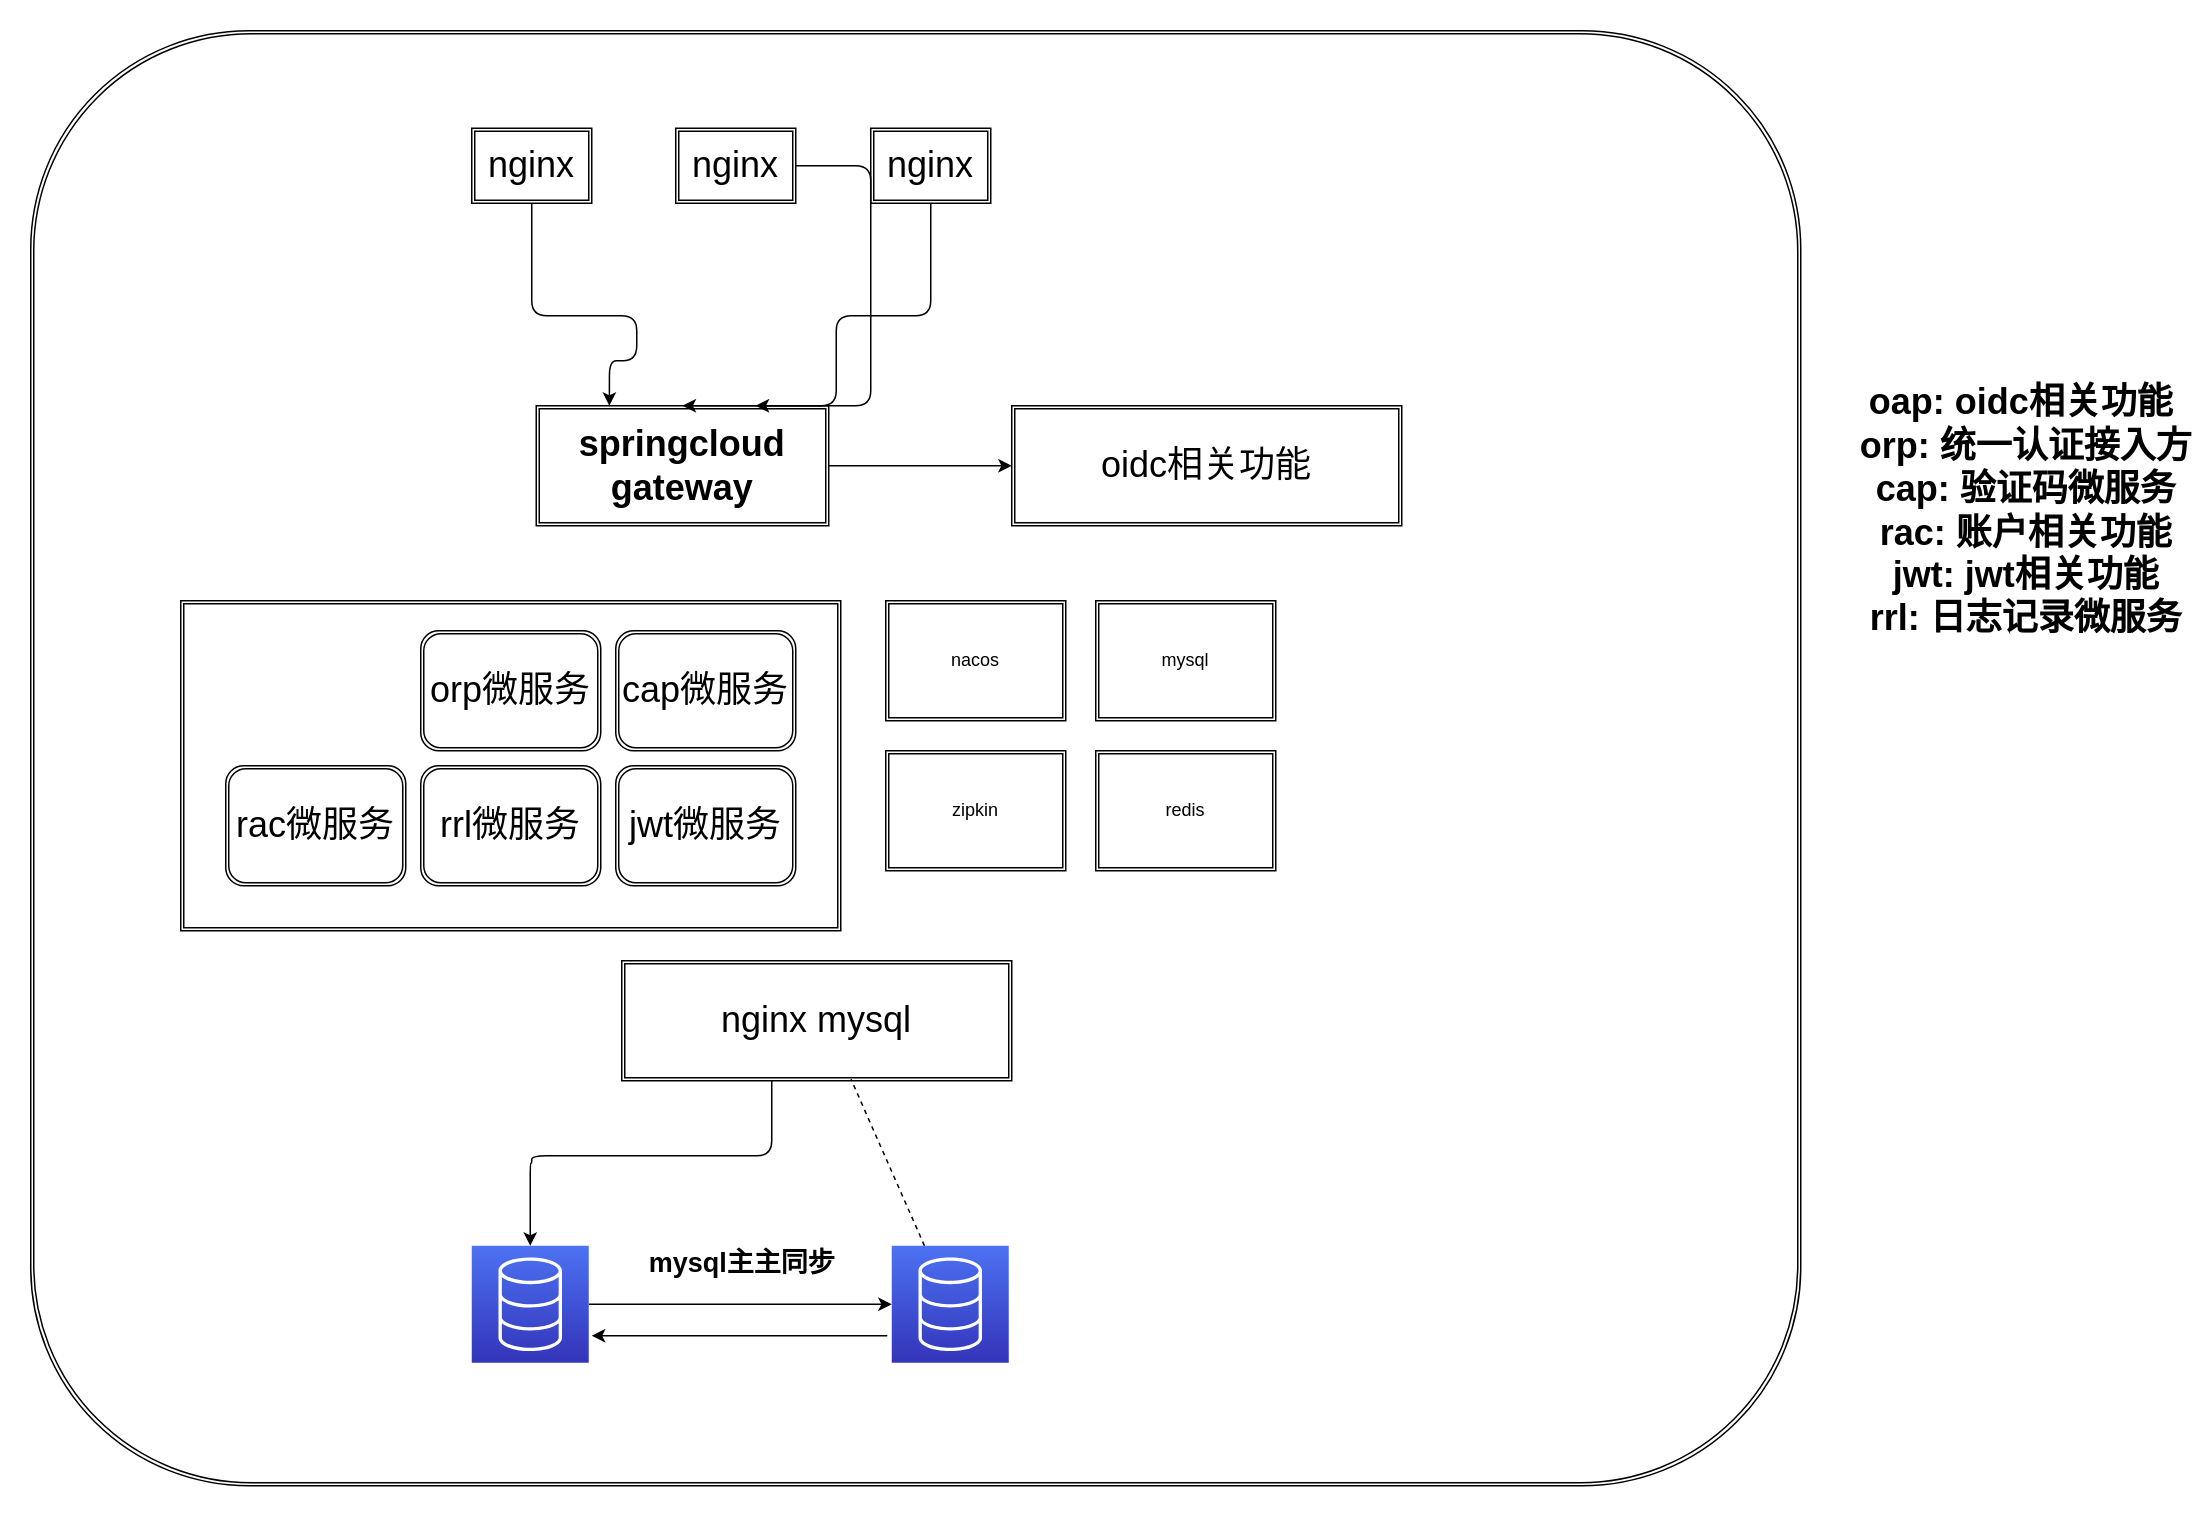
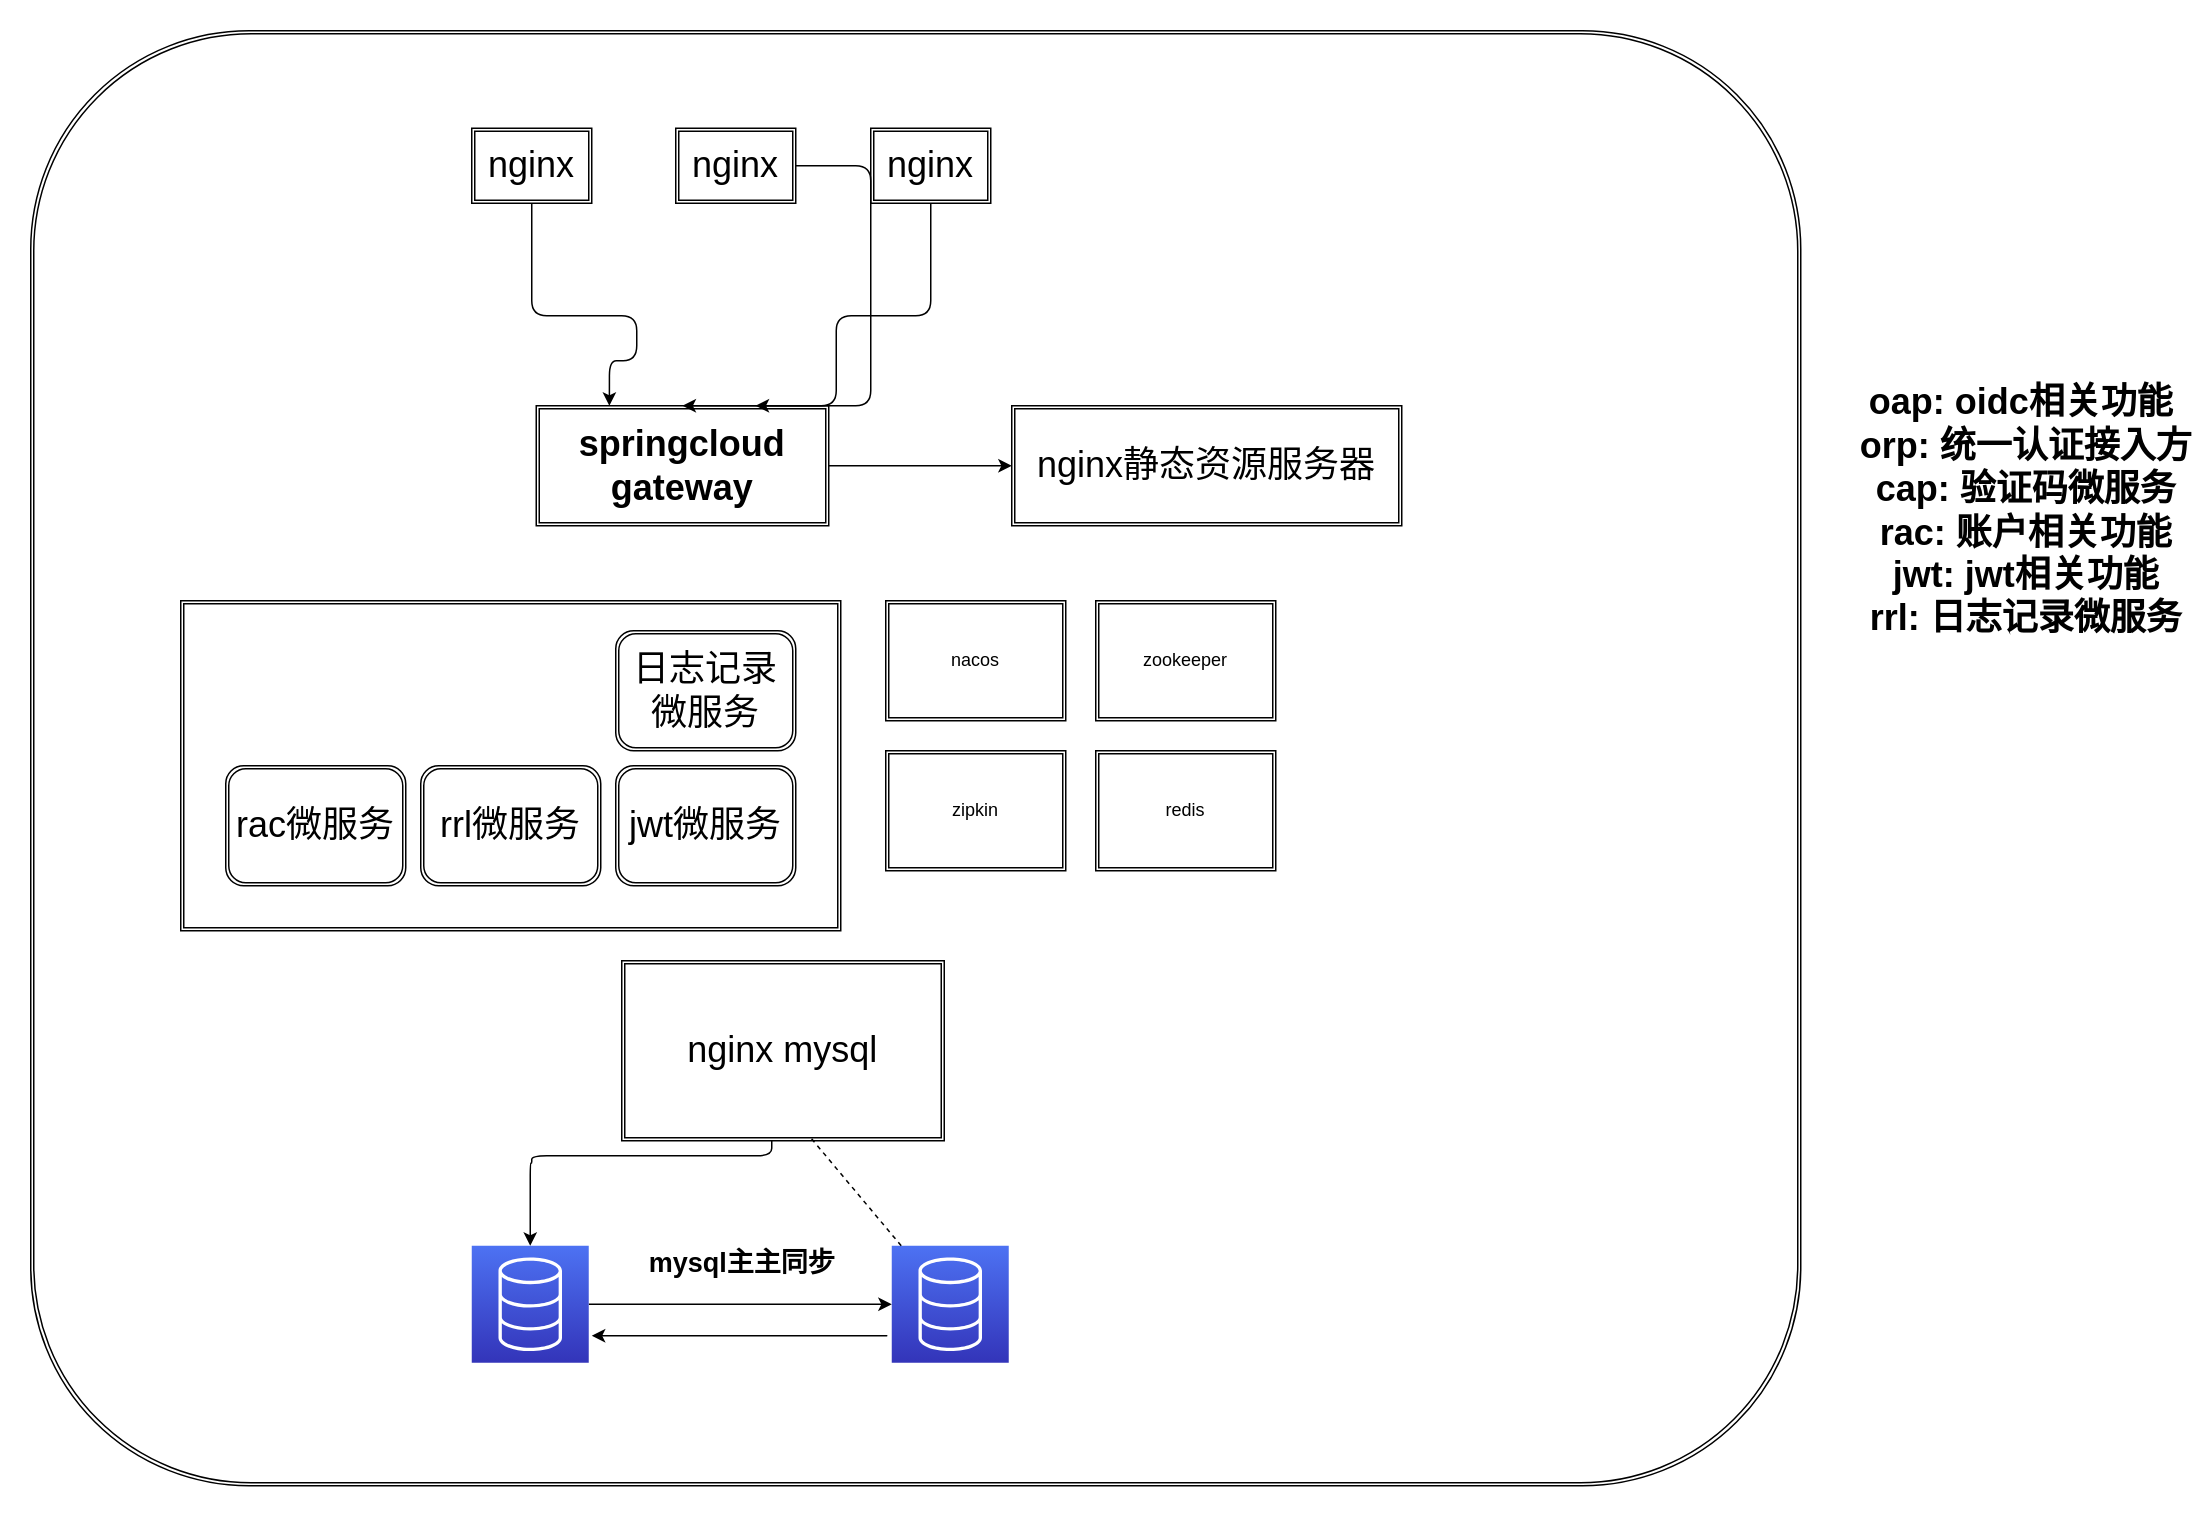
(1207, 466) -> (1207, 466)
(1186, 661) -> (1186, 661)
(511, 691) -> none
(706, 691) -> (706, 691)
(817, 1021) -> (783, 1051)
